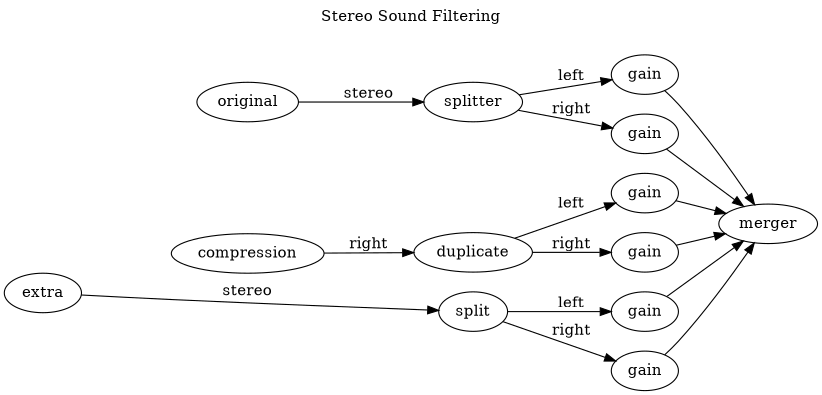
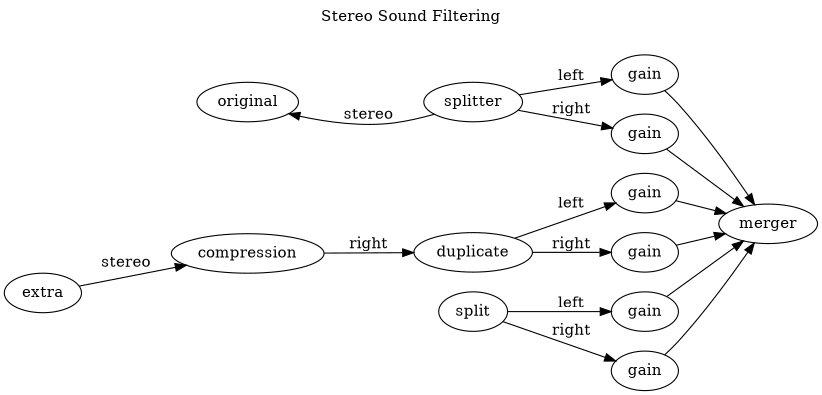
(355, 102) -> (367, 124)
(254, 303) -> (127, 277)
